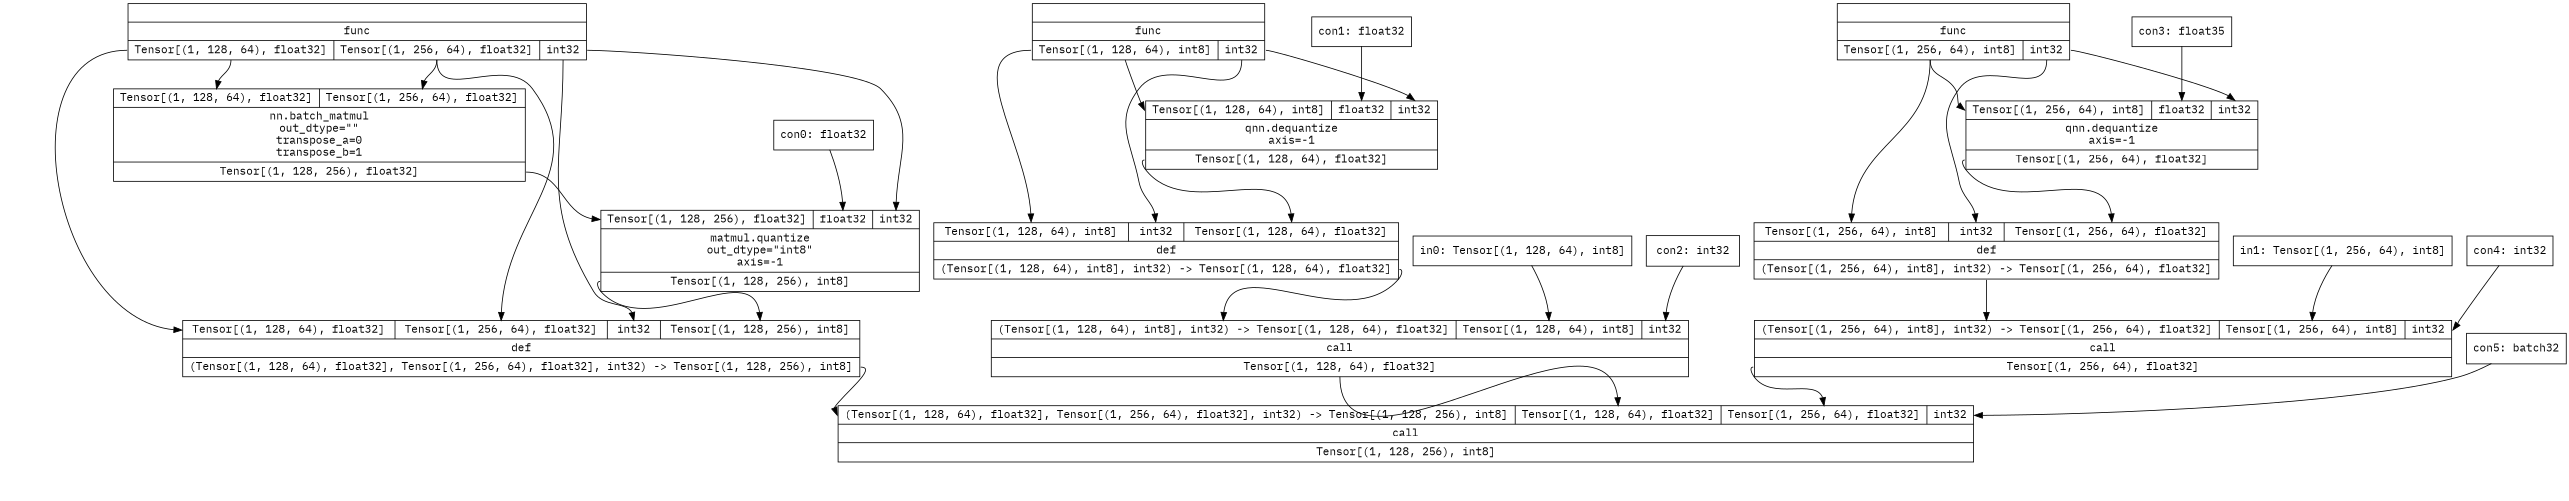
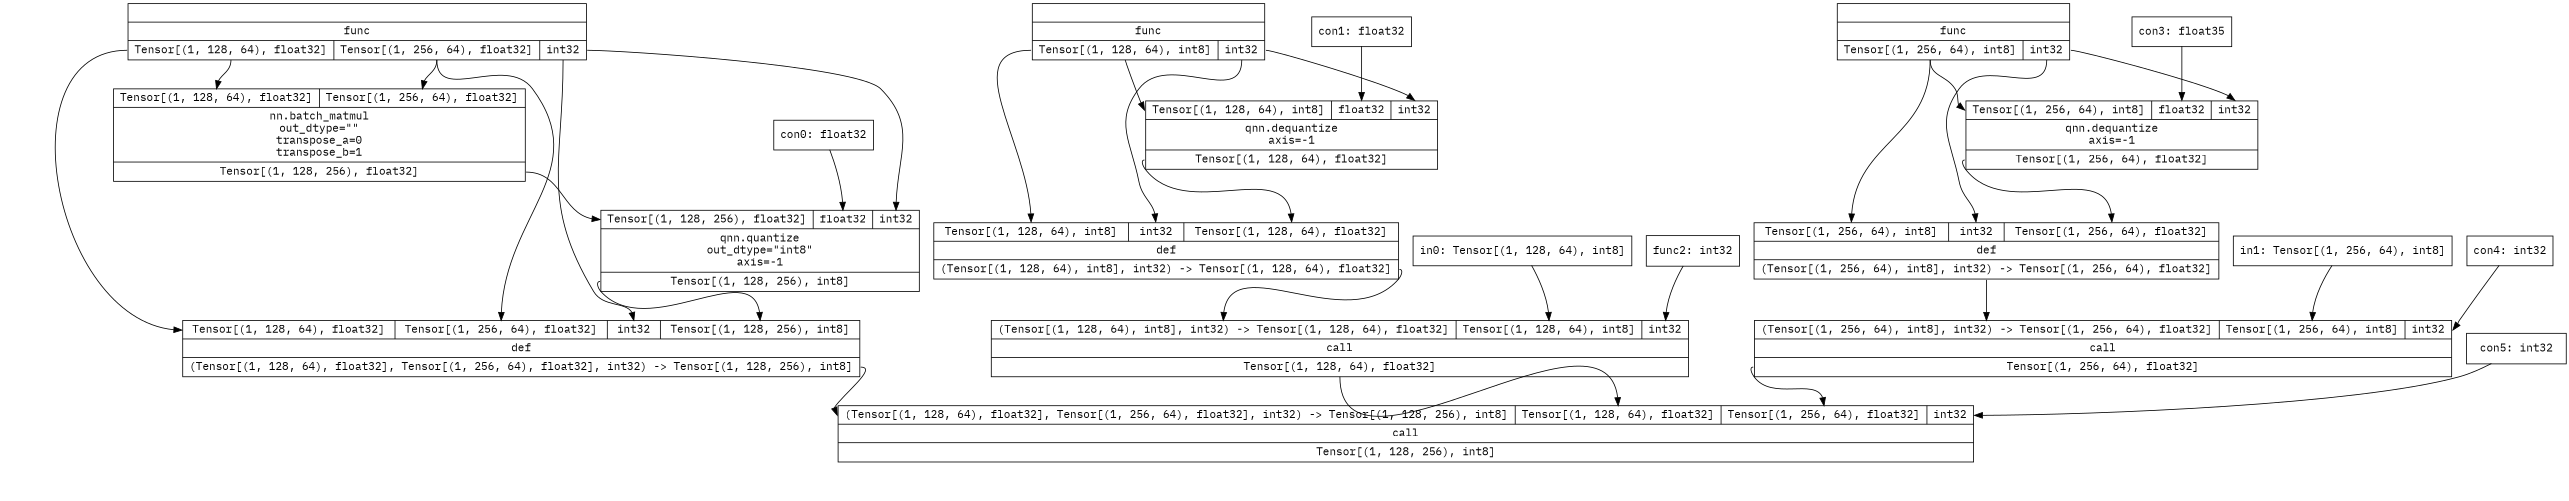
(760, 238) -> (760, 238)
(1693, 251) -> (1693, 251)
(2516, 349) -> (2516, 349)
